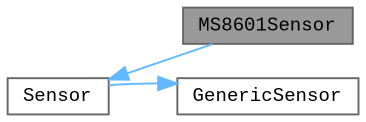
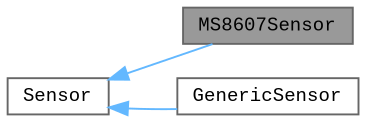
(268, 26) -> (268, 26)
(133, 84) -> (153, 109)
